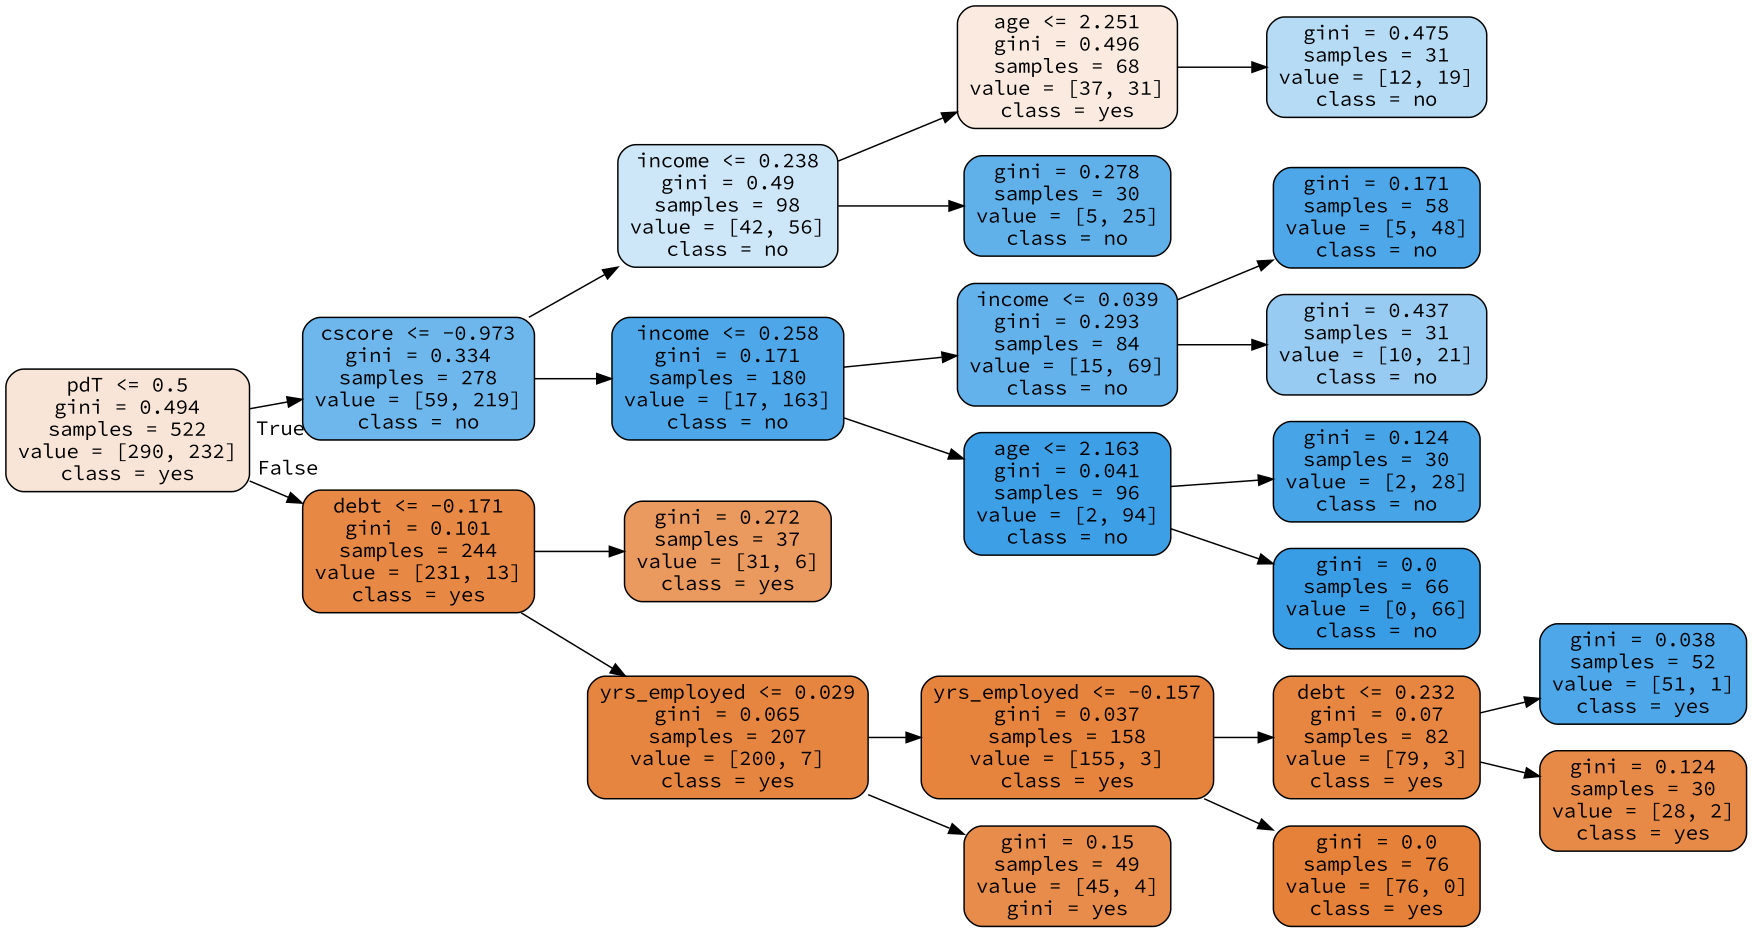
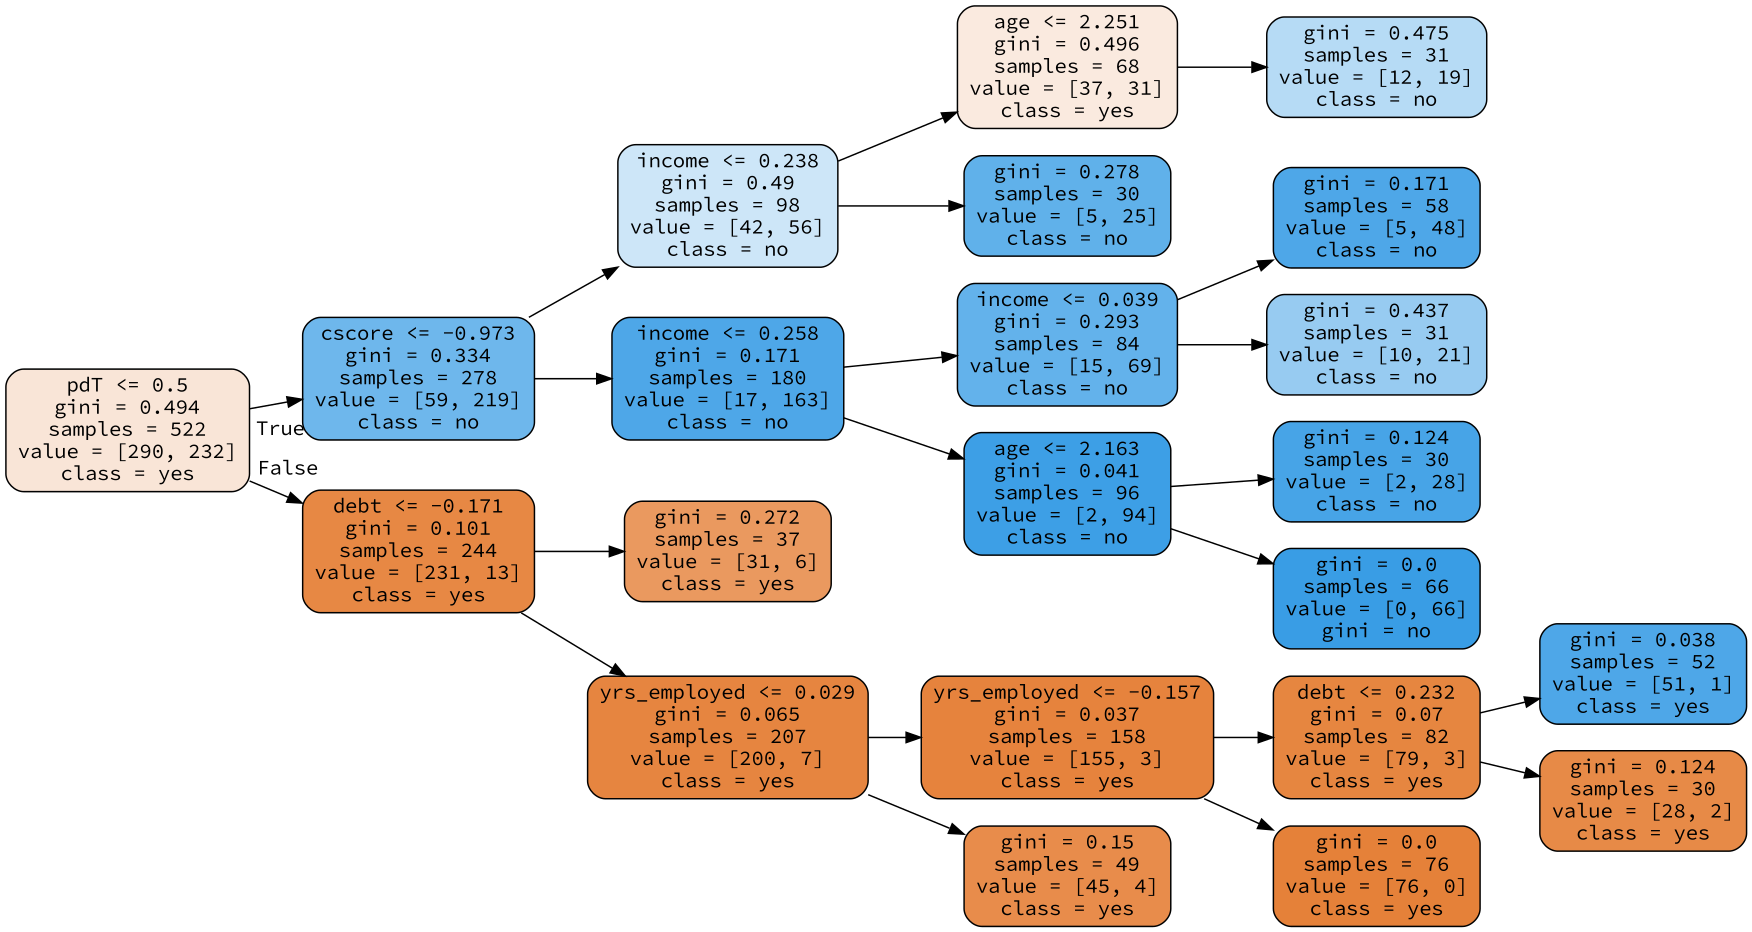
(1377, 599) -> (1377, 599)
(1067, 876) -> (1067, 876)
